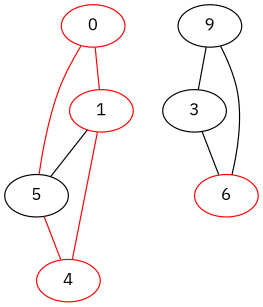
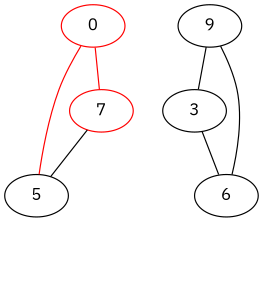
(101, 111) -> (101, 111)
(226, 196) -> (226, 196)
(68, 281) -> none
